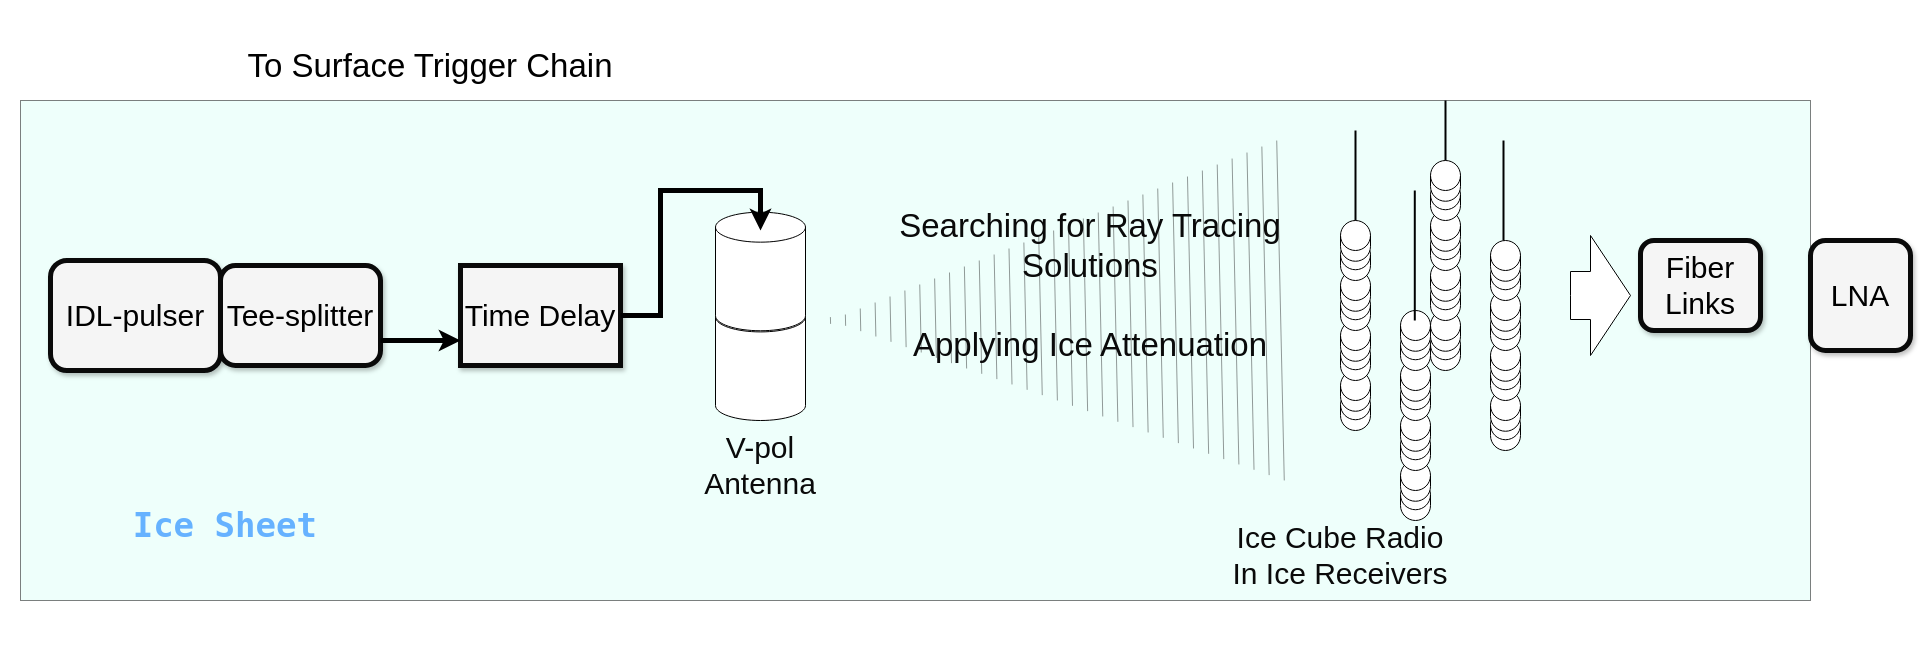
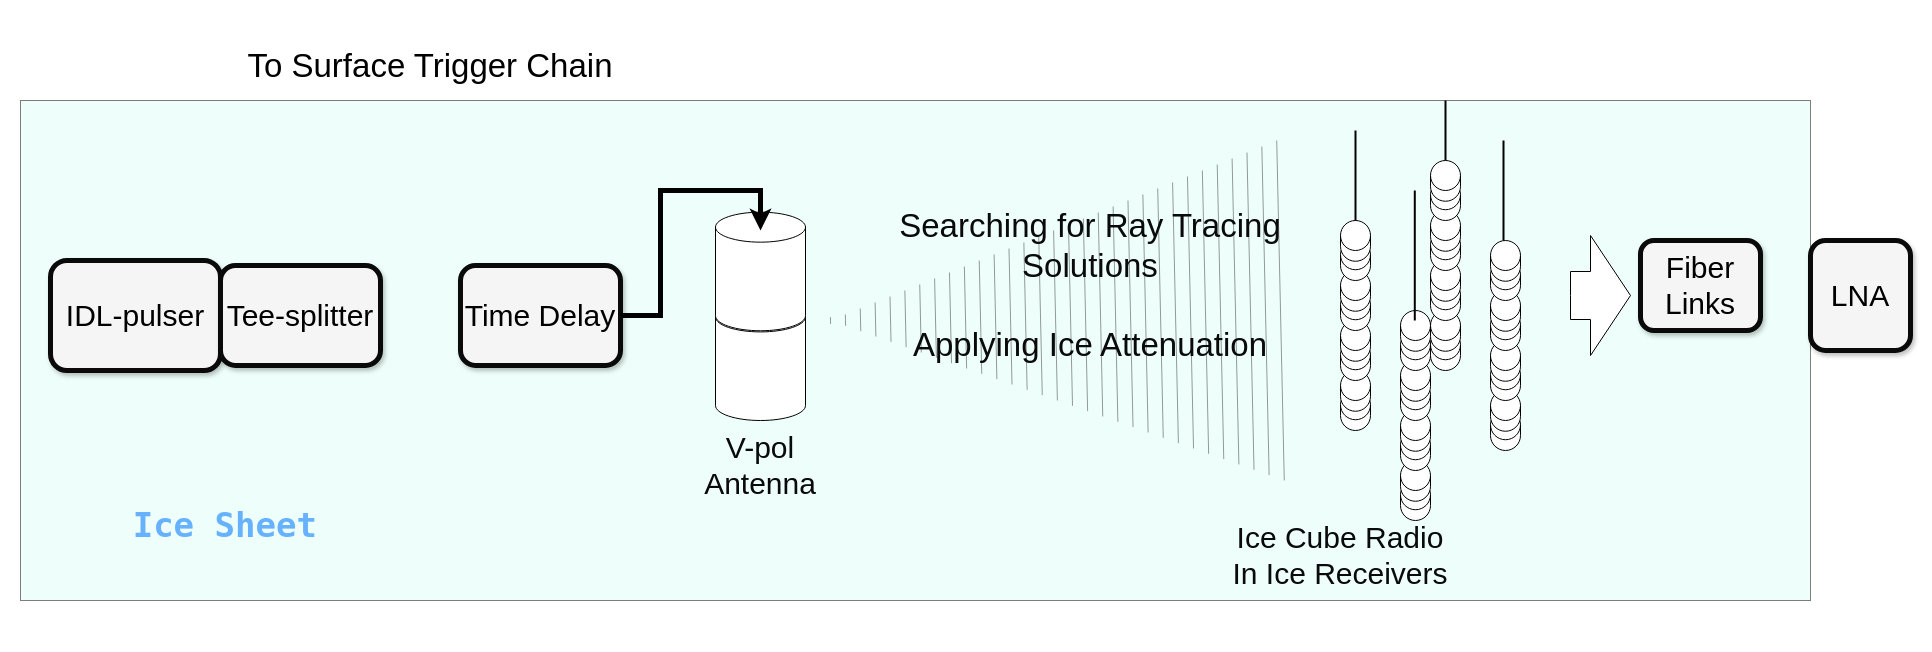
(541, 316) -> (541, 316)
(414, 341) -> none
